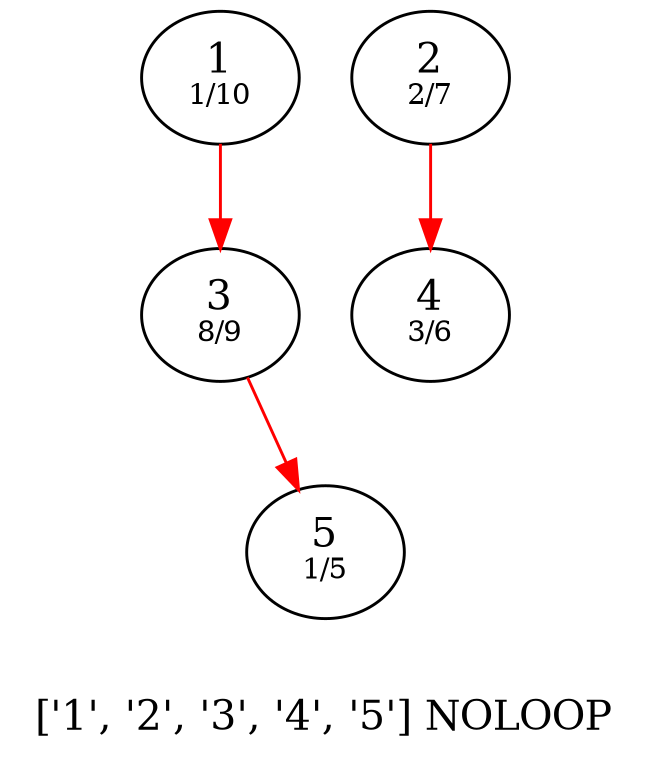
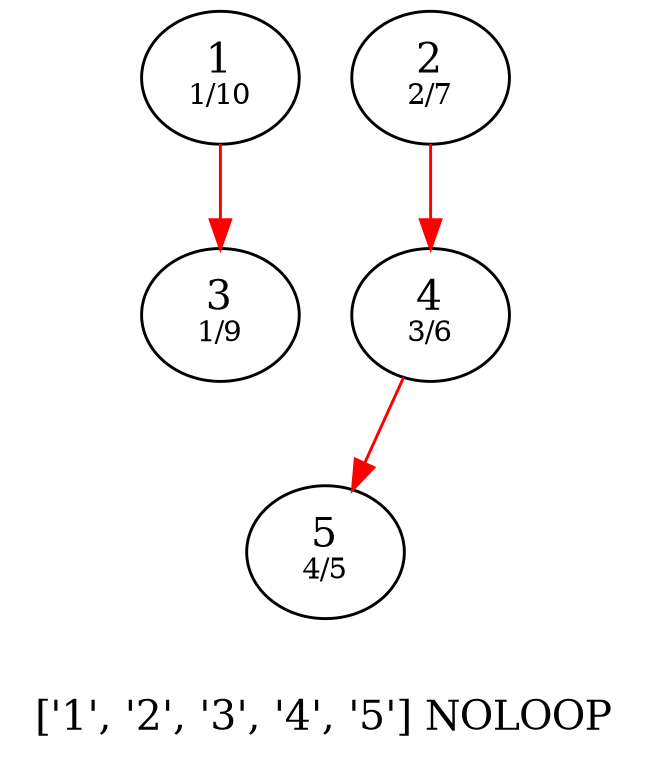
(220, 332) -> (220, 332)
(267, 420) -> (384, 420)
(326, 570) -> (326, 570)
